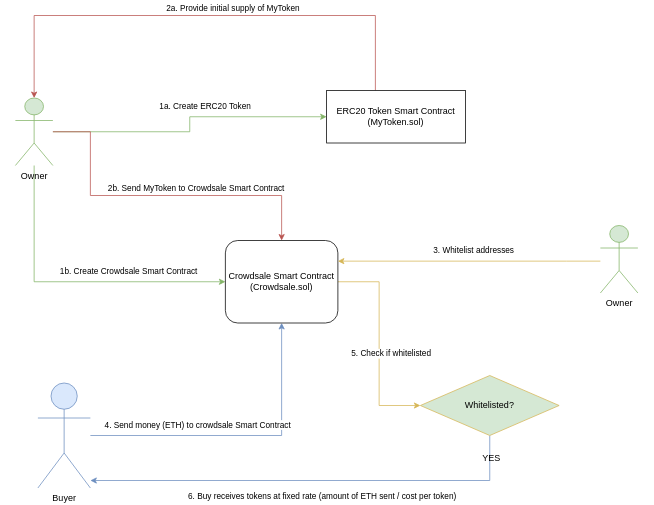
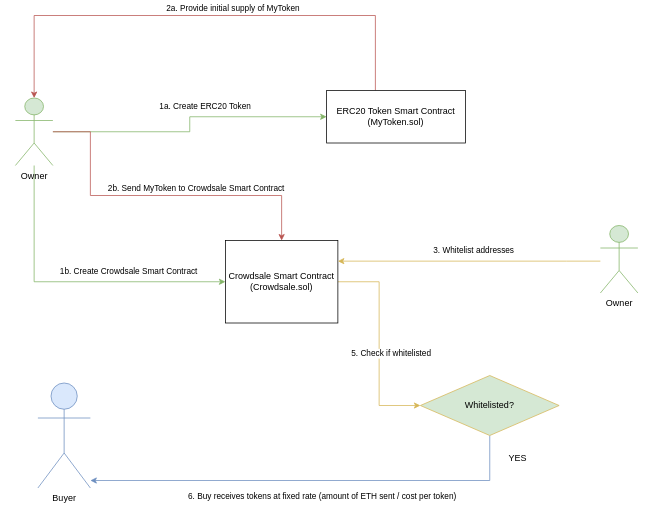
(282, 282) -> (282, 282)
(193, 435) -> none
(492, 458) -> (518, 458)
